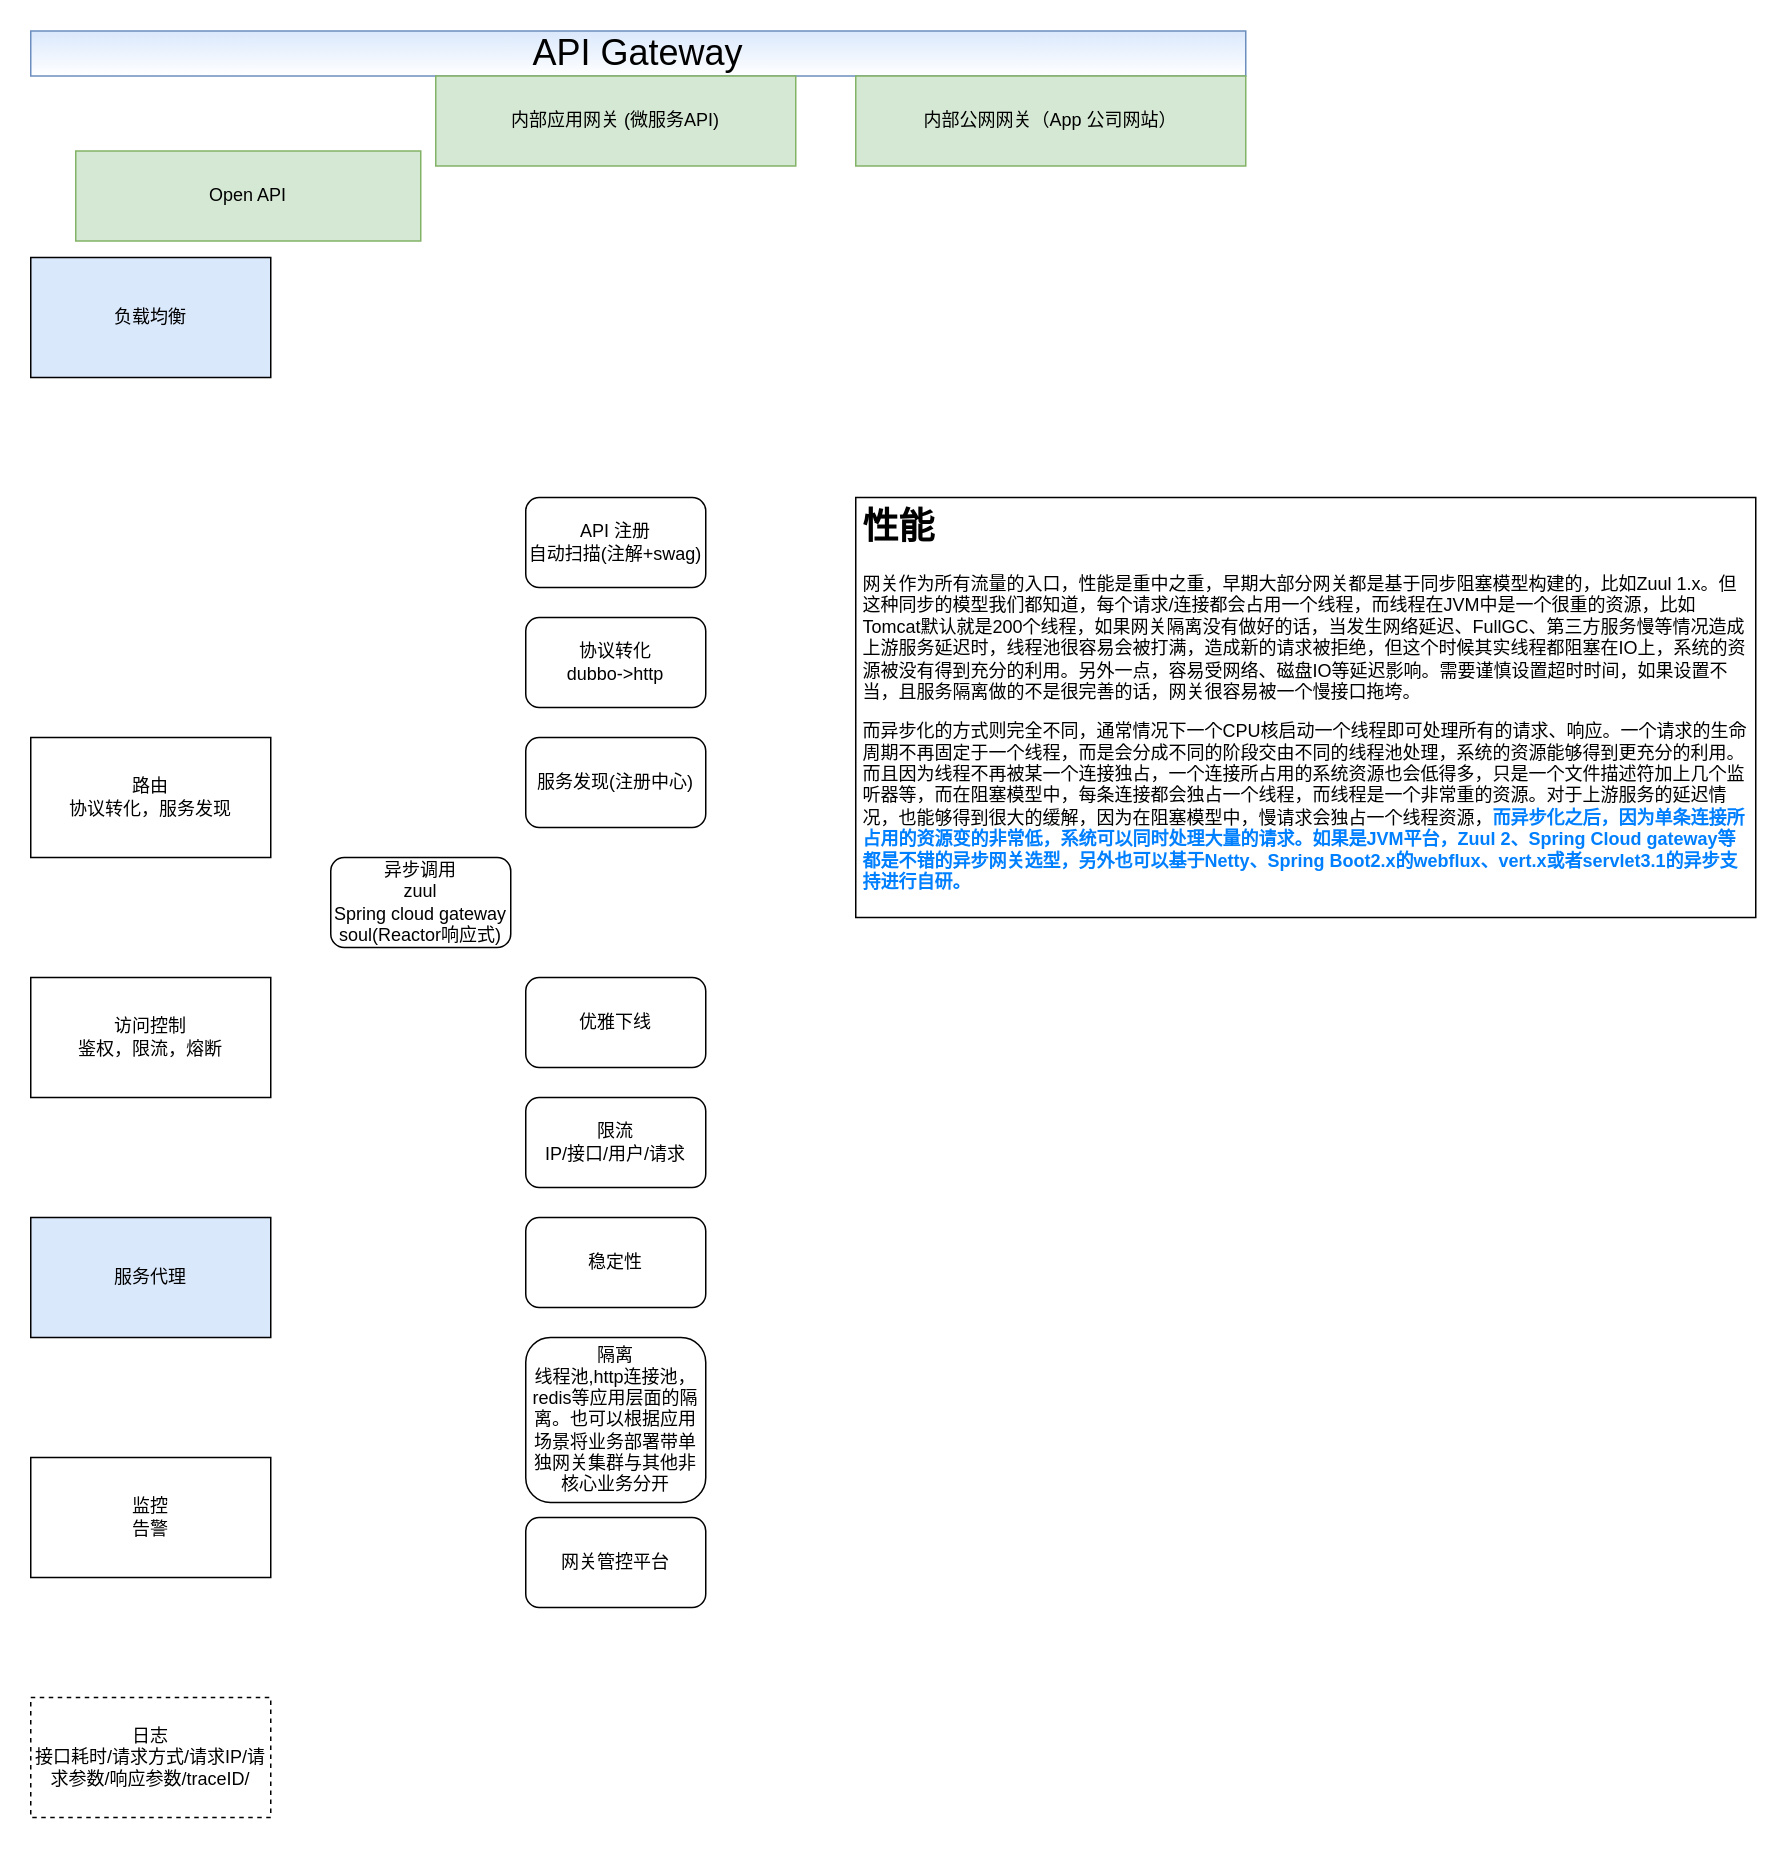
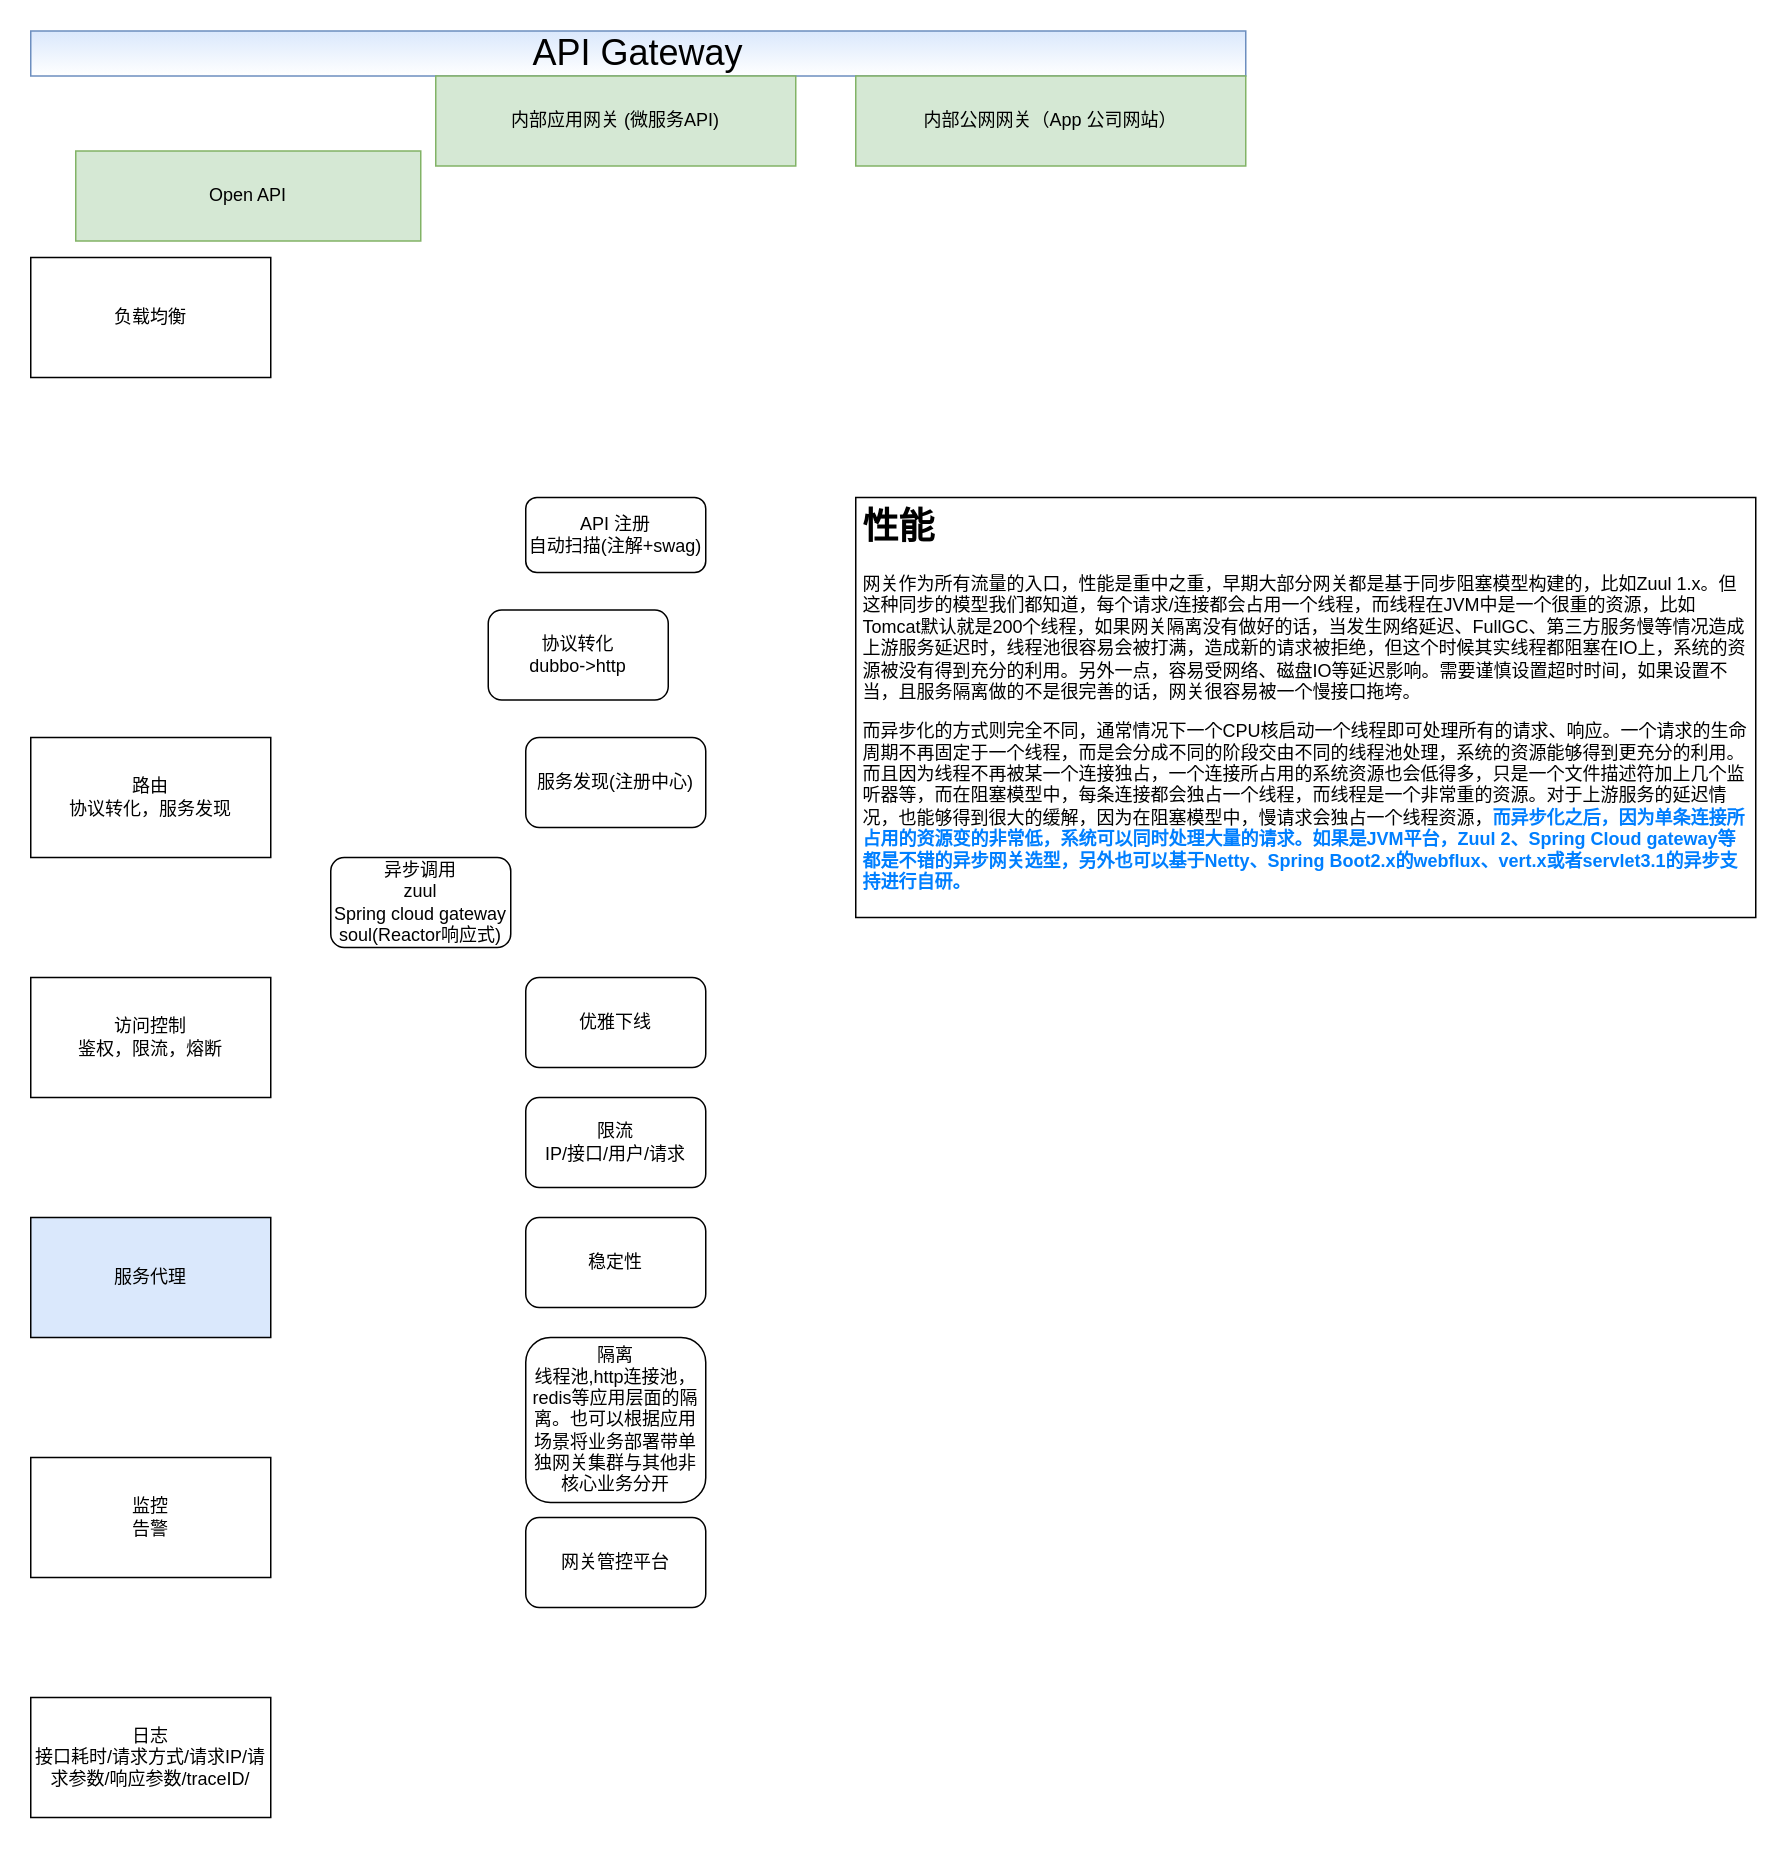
(151, 317) -> (151, 317)
(616, 542) -> (616, 535)
(616, 662) -> (578, 655)
(151, 1757) -> (151, 1757)
